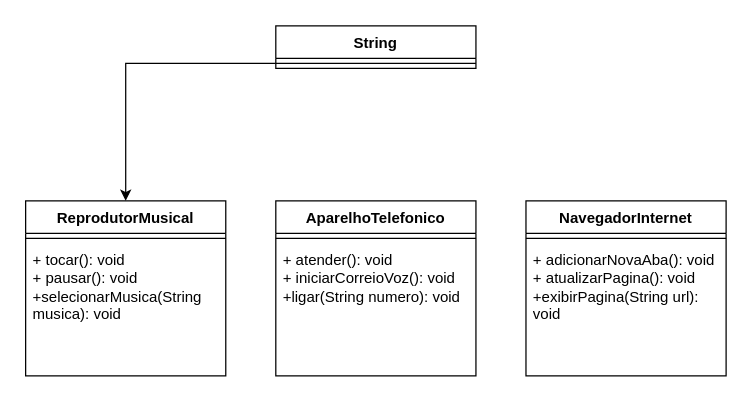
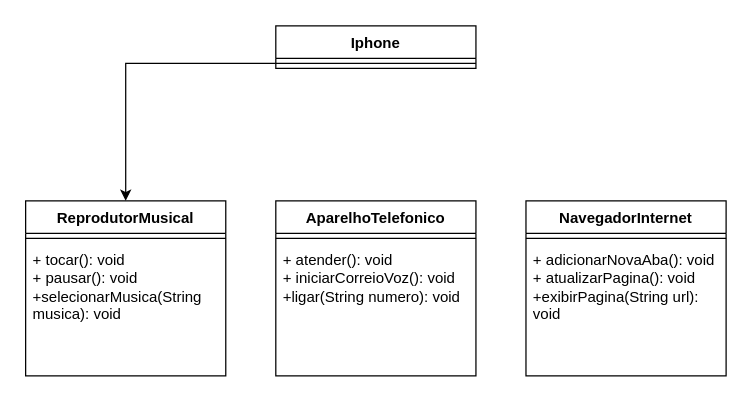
(376, 43) -> (376, 43)
